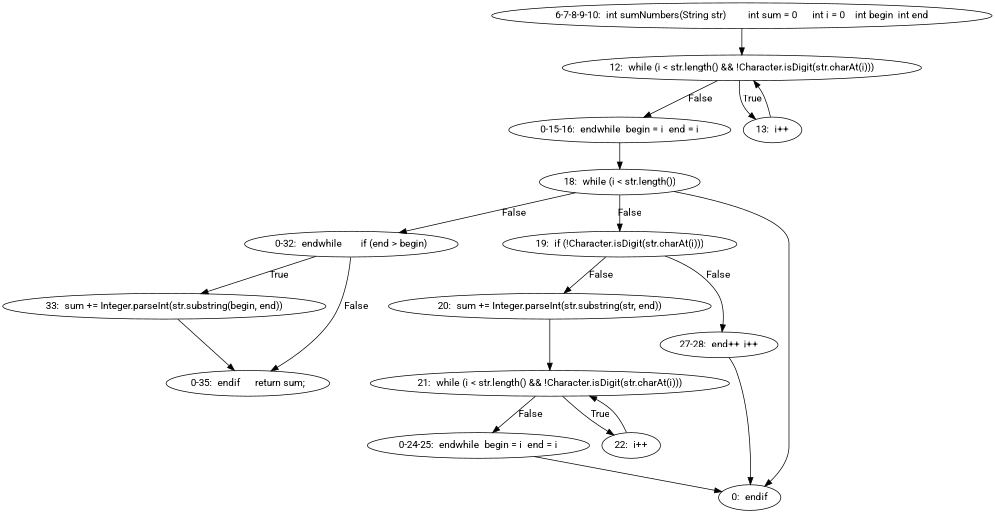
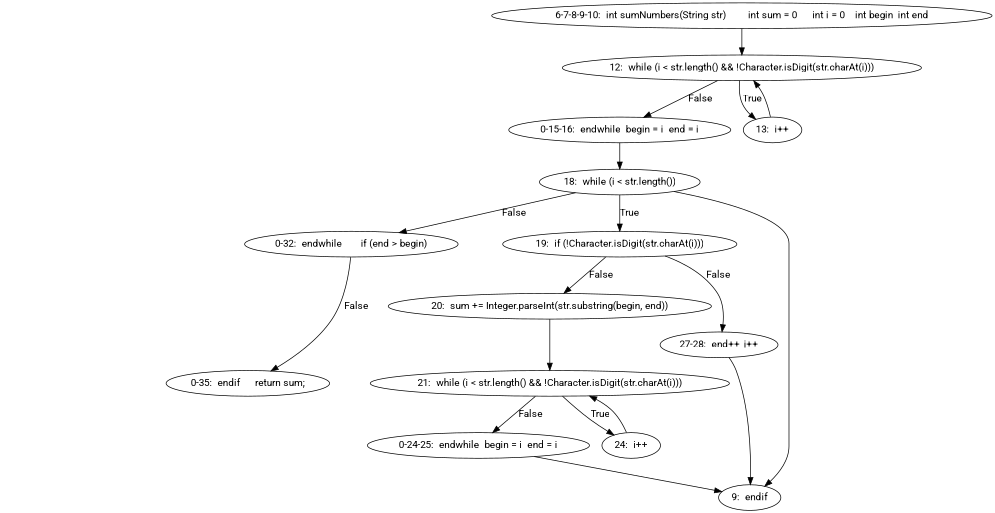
(630, 213) -> (630, 213)
(164, 306) -> none
(550, 306) -> (550, 306)
(631, 445) -> (631, 445)
(750, 498) -> (750, 498)
